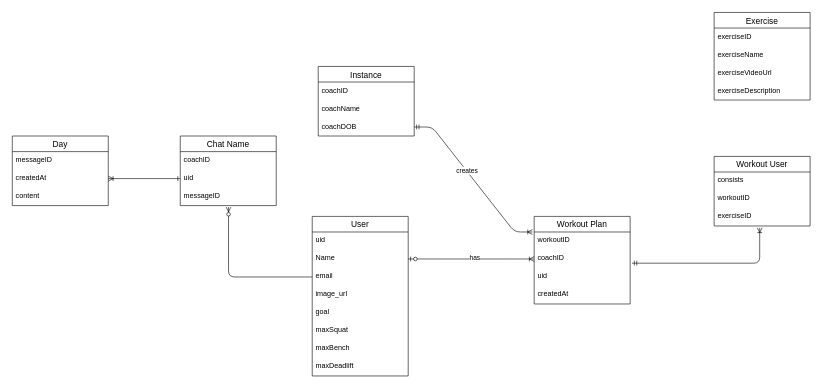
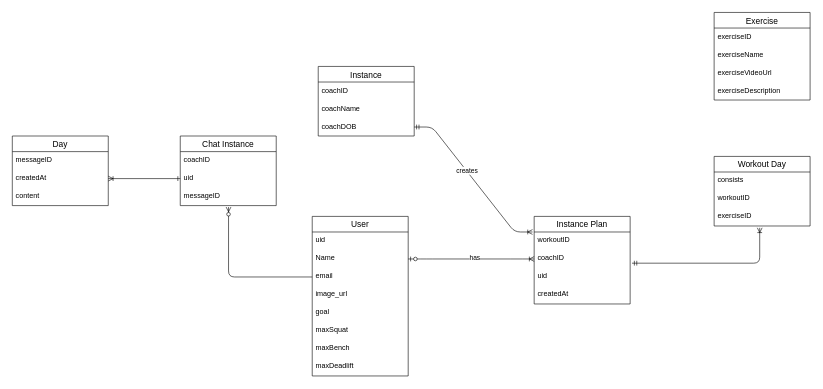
(228, 144) -> (228, 144)
(762, 165) -> (762, 165)
(582, 225) -> (582, 225)
